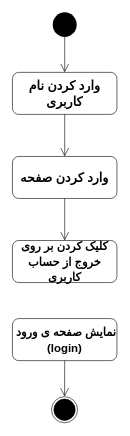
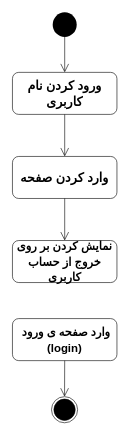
(65, 93) -> (65, 93)
(65, 261) -> (65, 261)
(65, 339) -> (65, 339)
